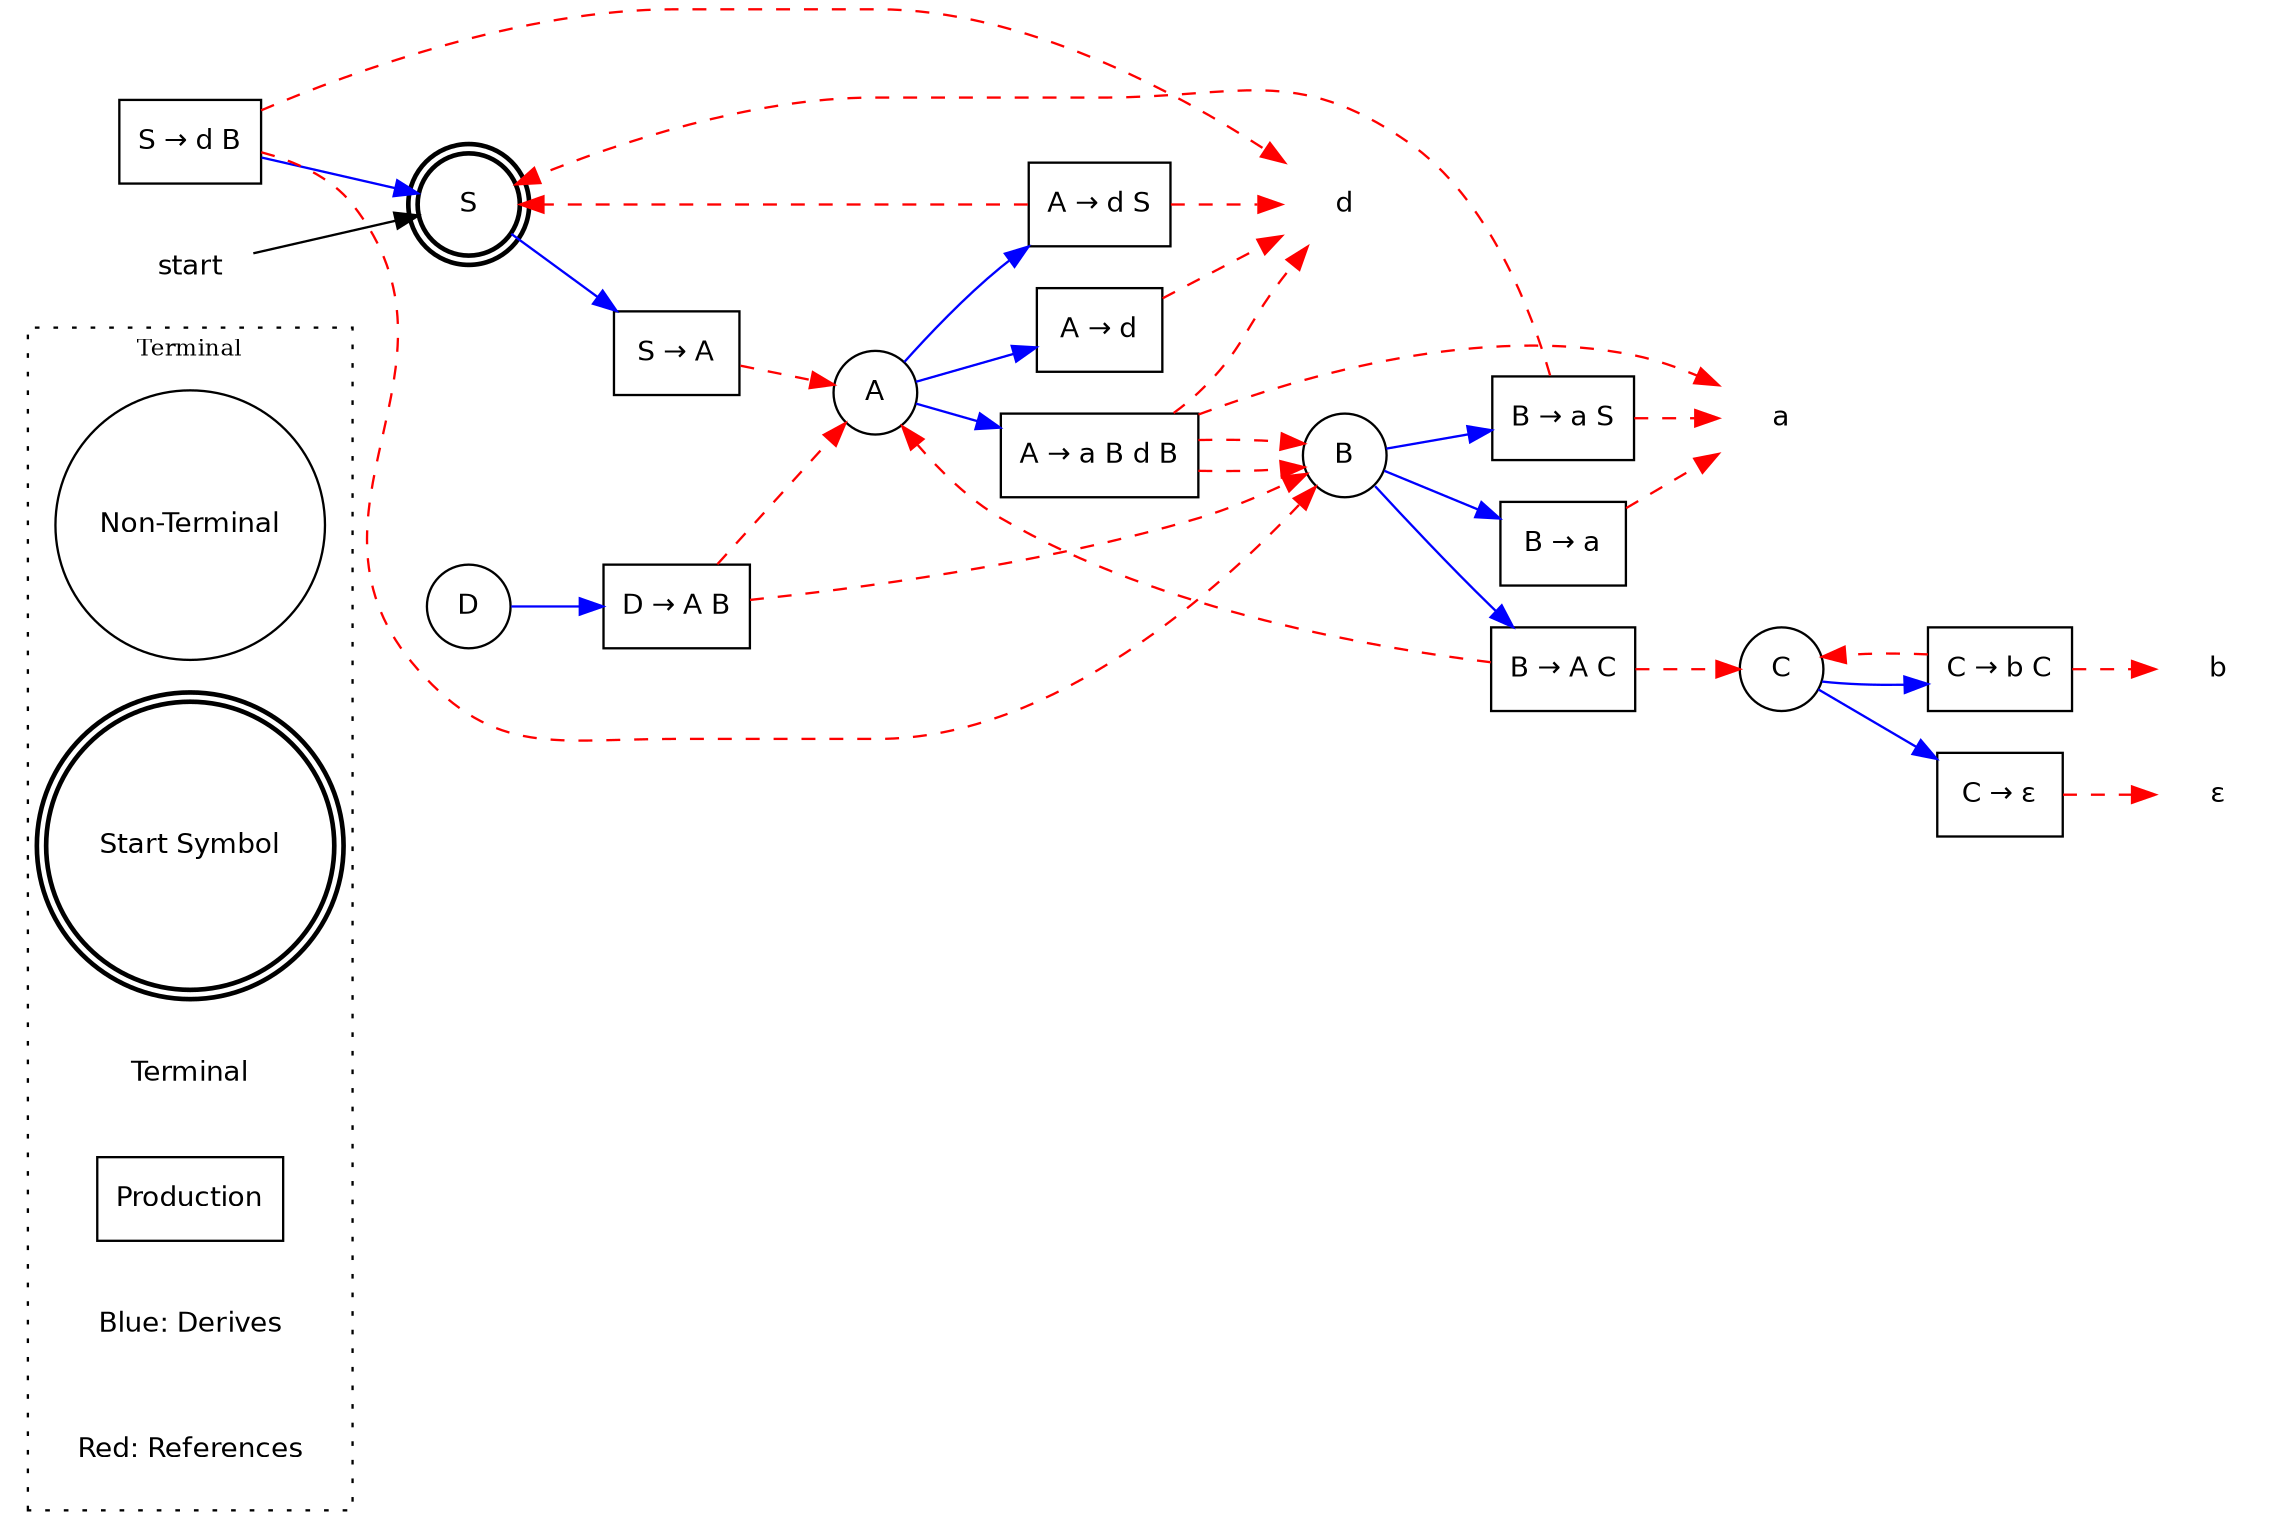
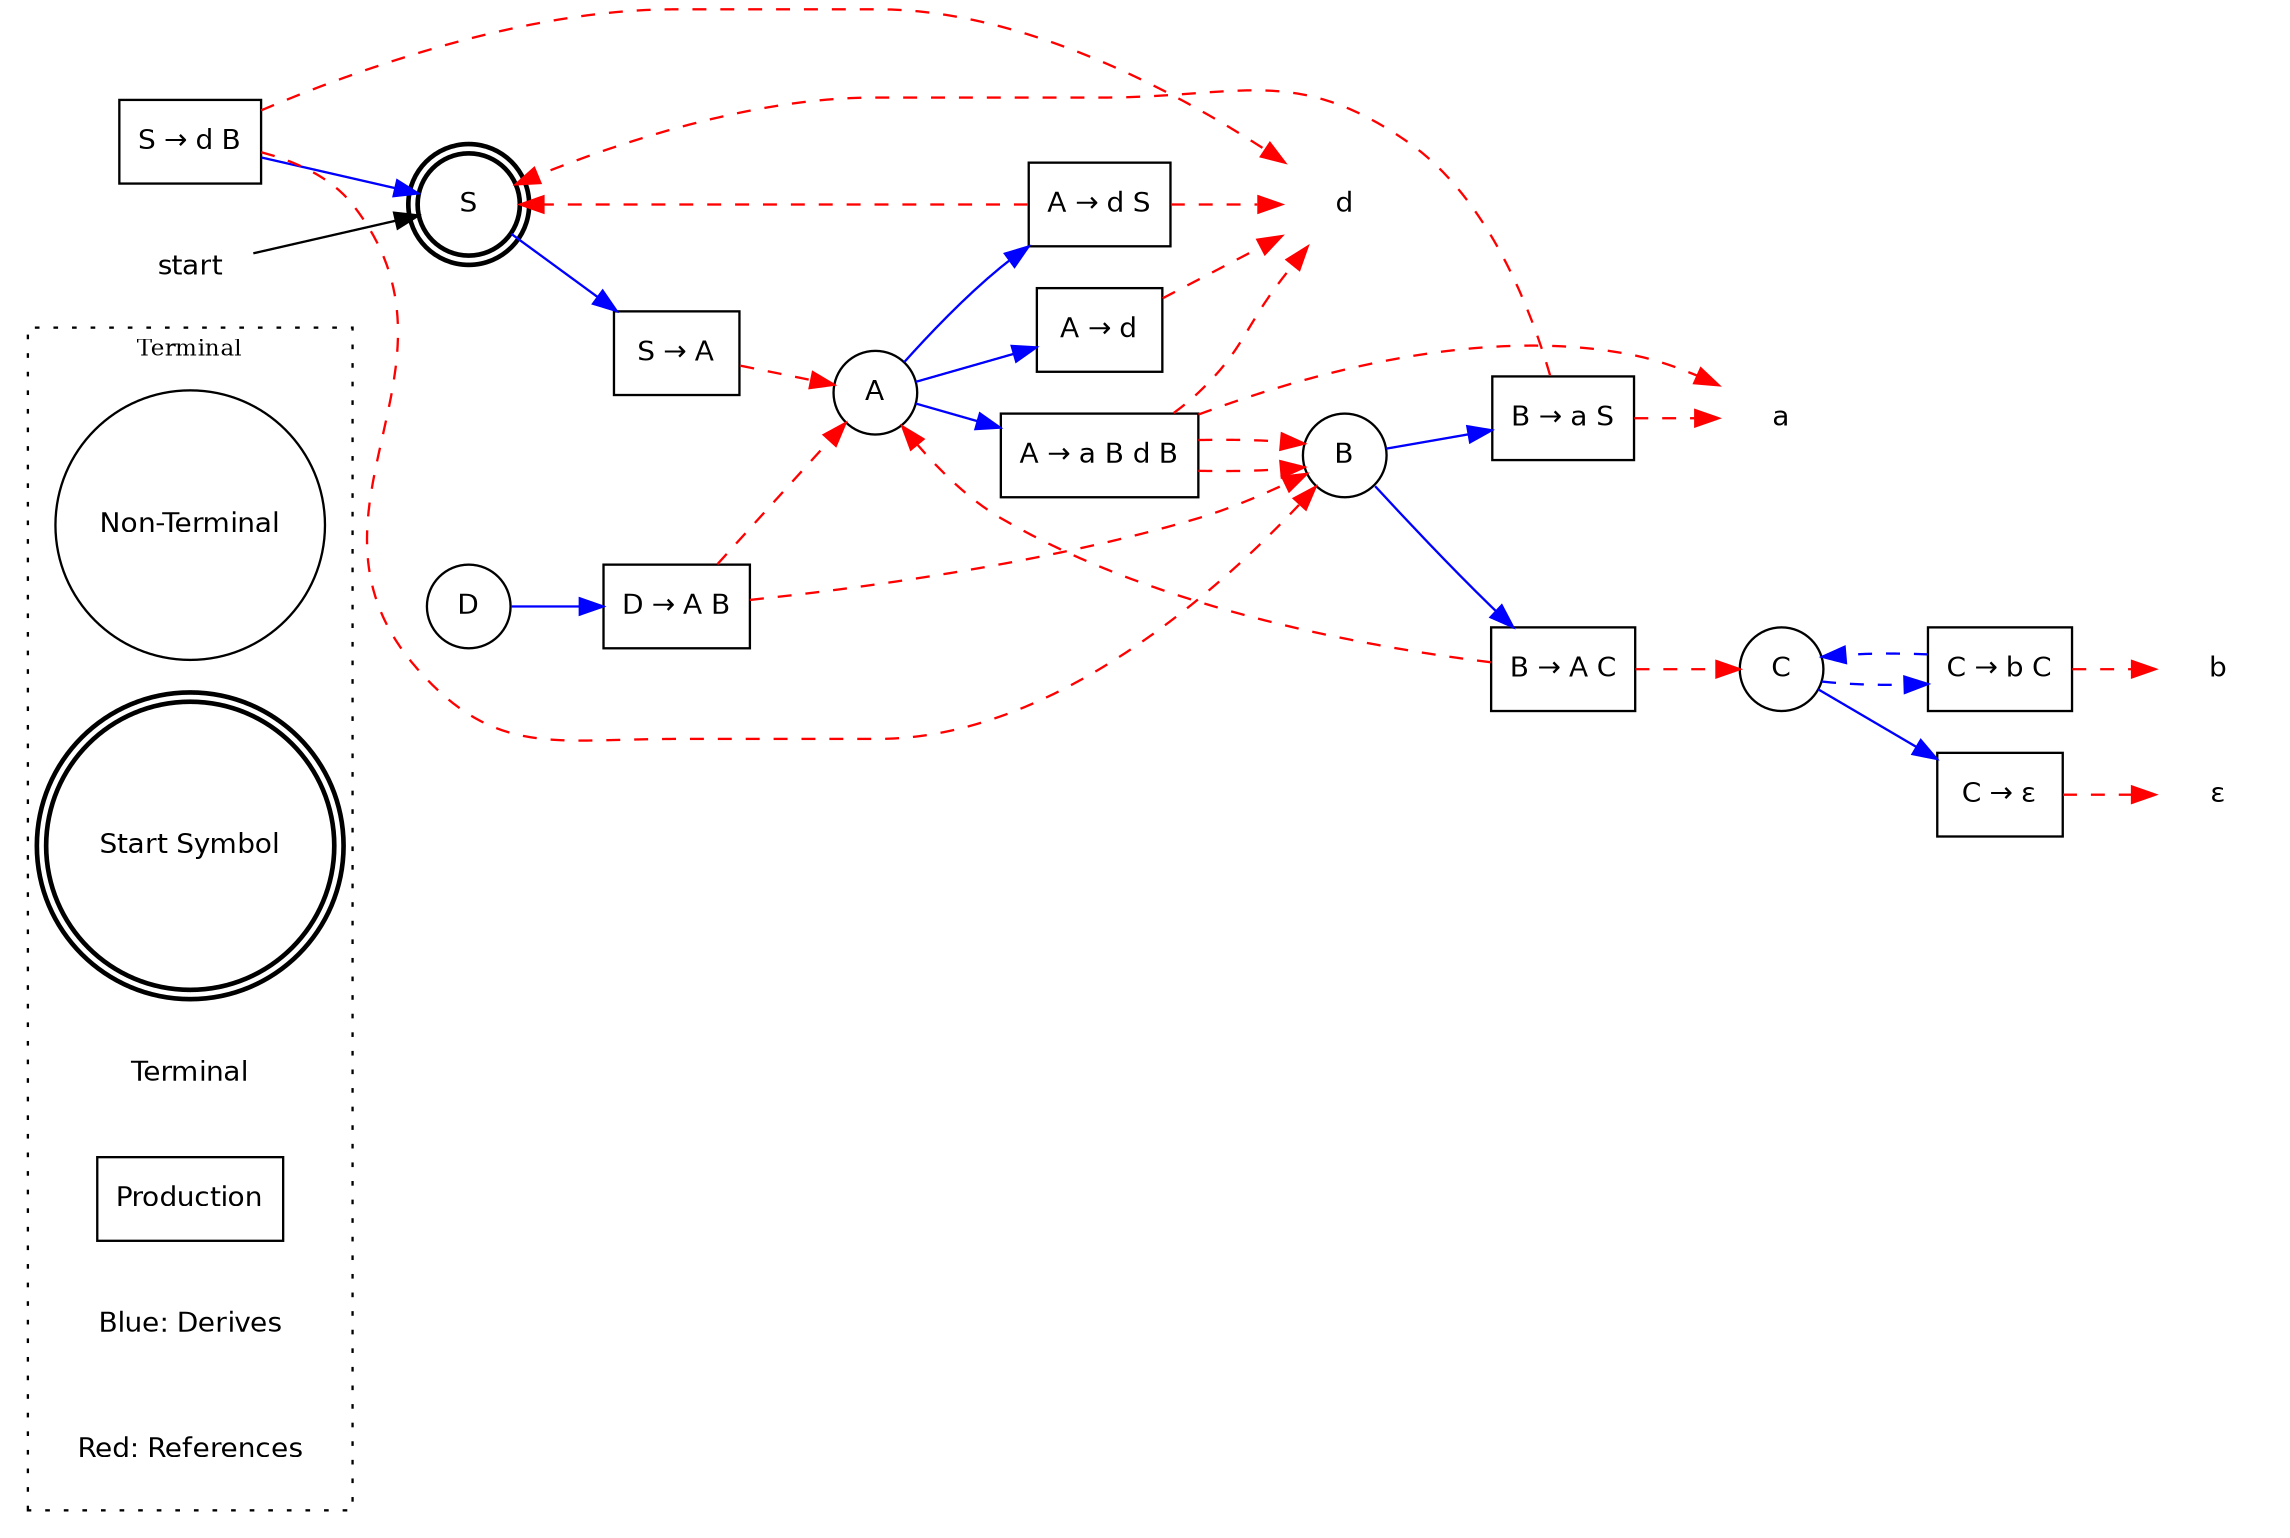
(1563, 544) -> none
(1887, 654) -> (1887, 654)
(1863, 684) -> (1863, 684)
